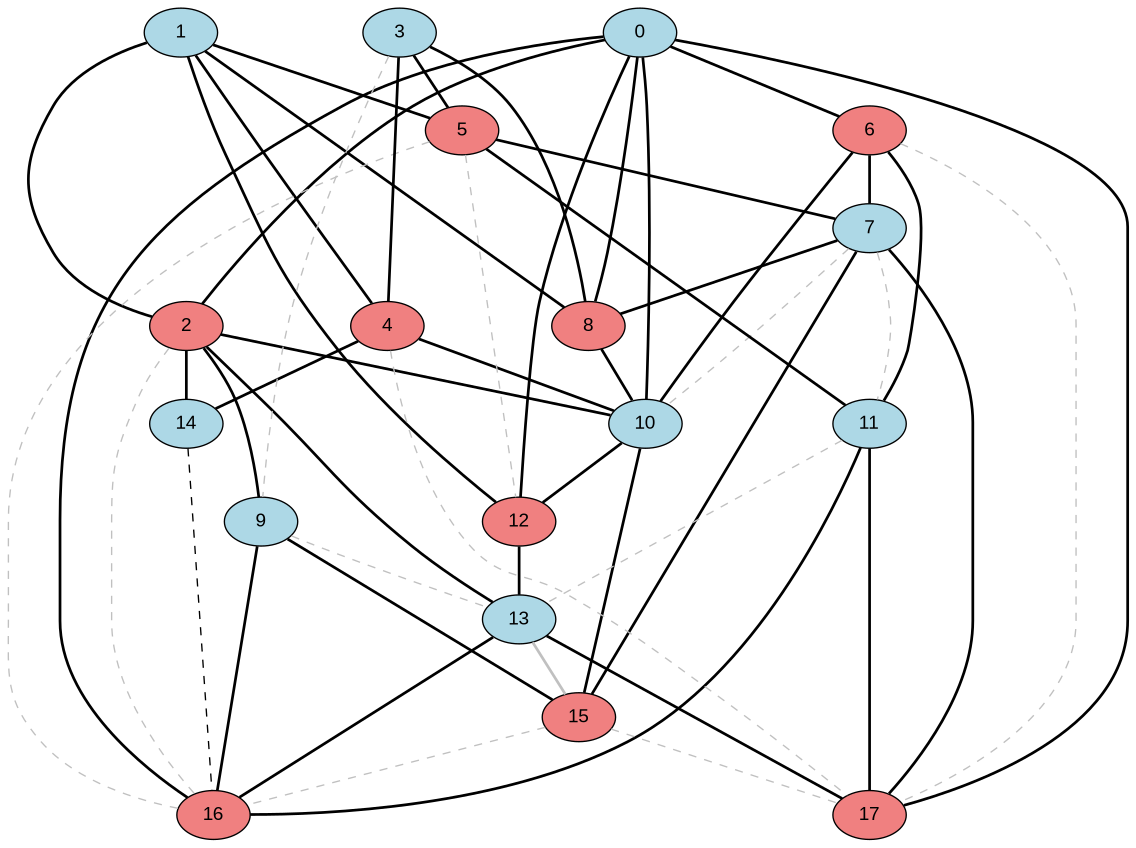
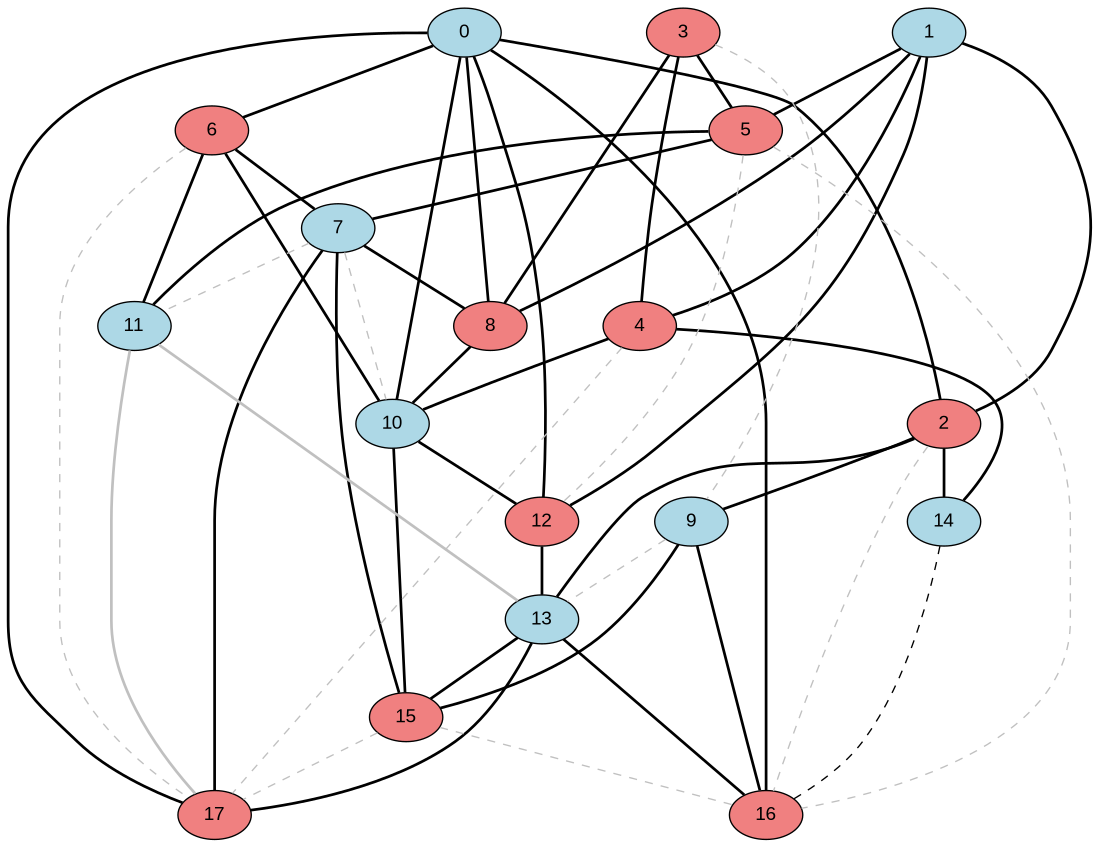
(400, 33) -> (683, 33)
(416, 375) -> none
(680, 530) -> (338, 473)
(870, 619) -> (111, 583)
(549, 668) -> (474, 668)
(625, 743) -> none
